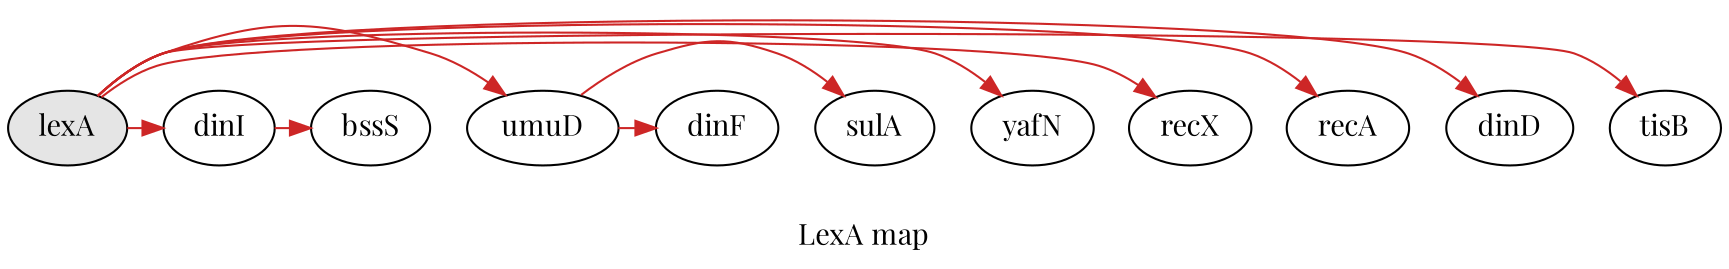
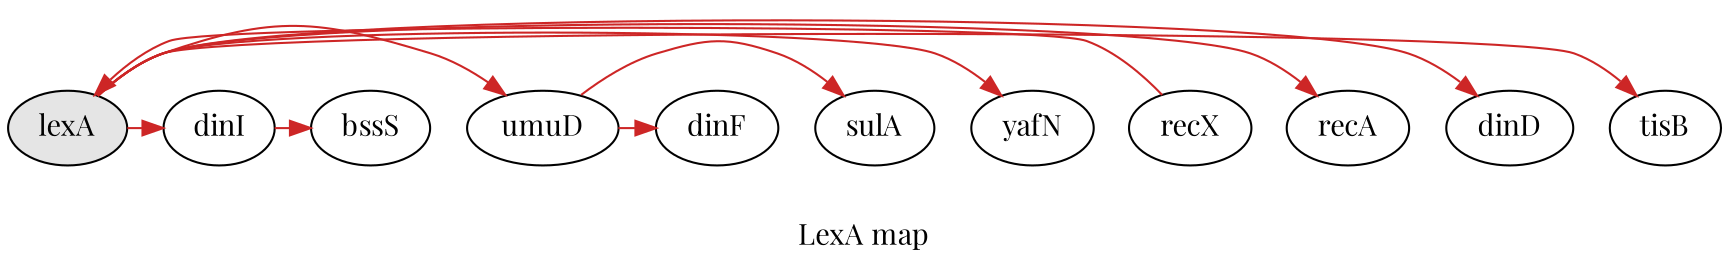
(618, 43) -> (639, 28)
